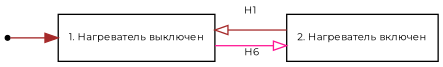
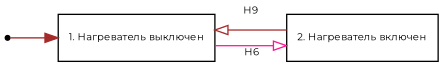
(251, 11) -> (251, 11)
